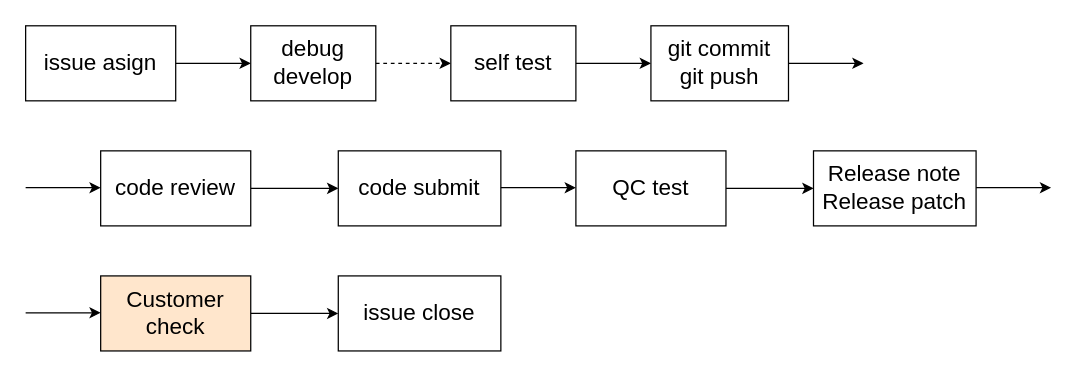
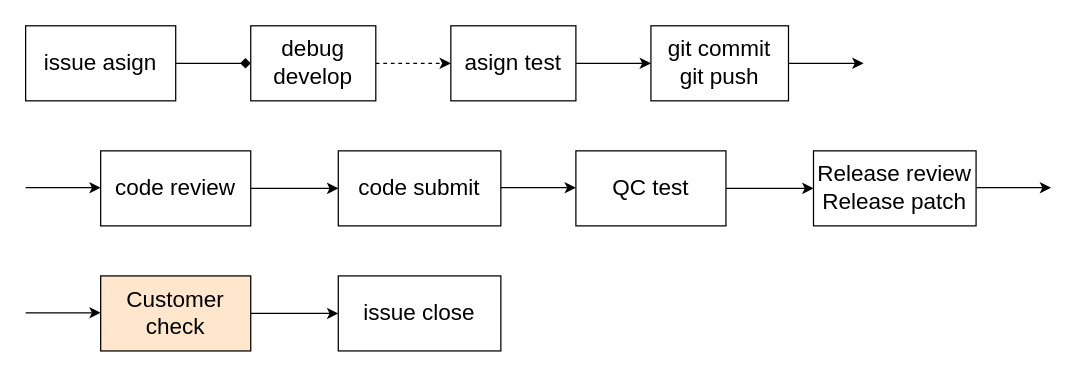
(241, 63) -> (240, 63)
(513, 63) -> (513, 63)
(894, 188) -> (894, 188)
